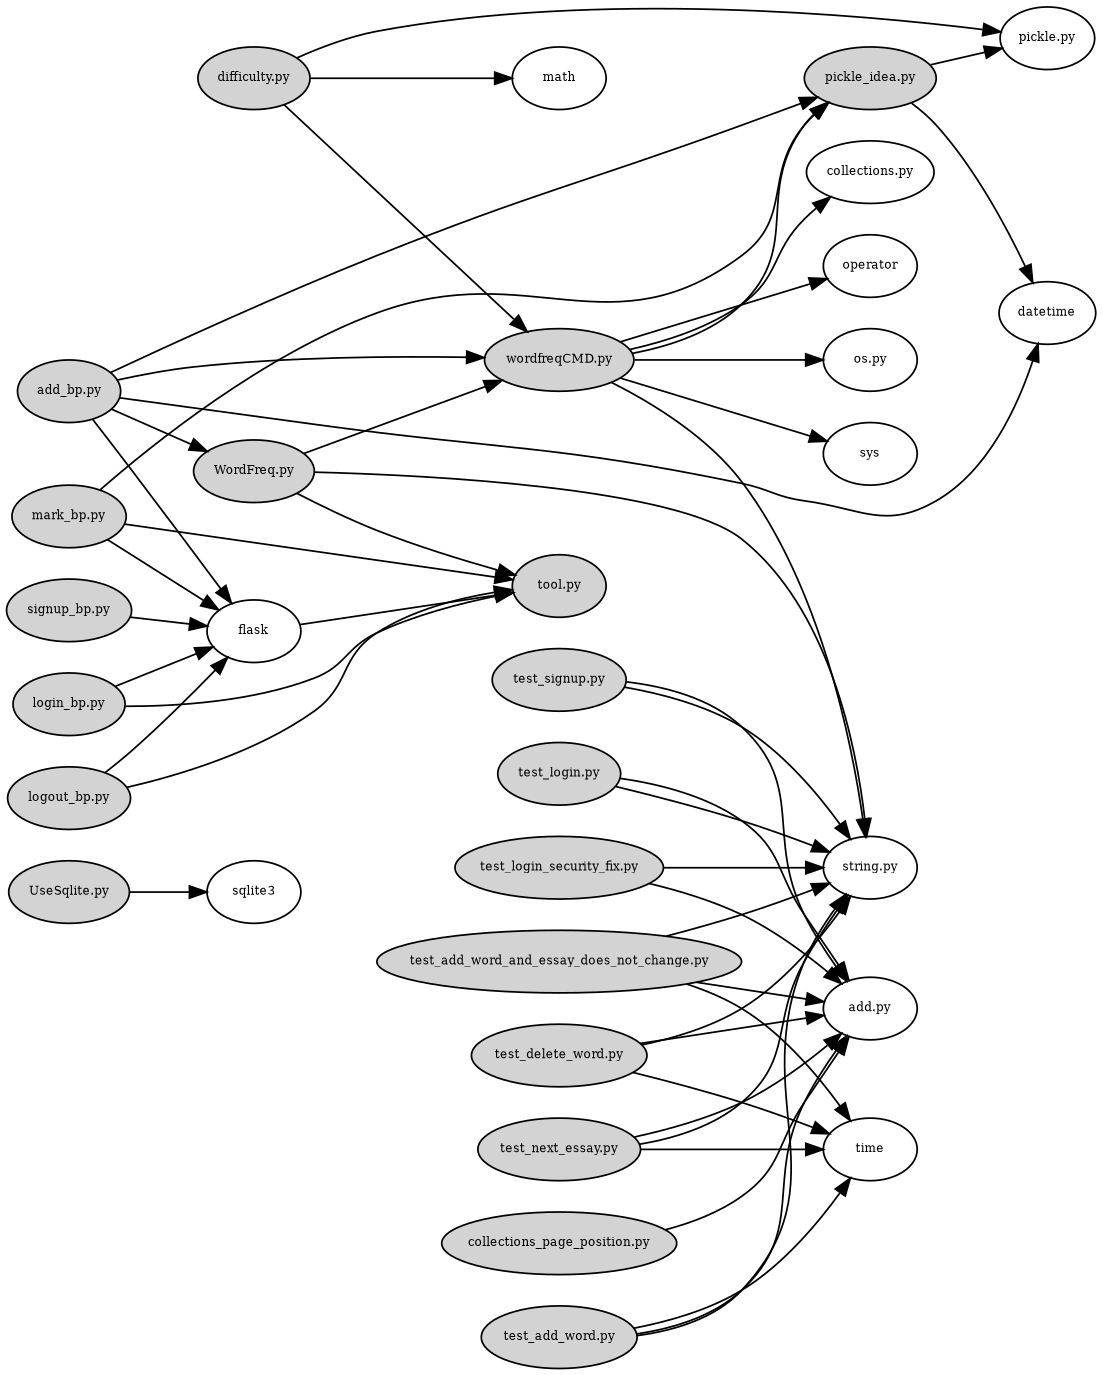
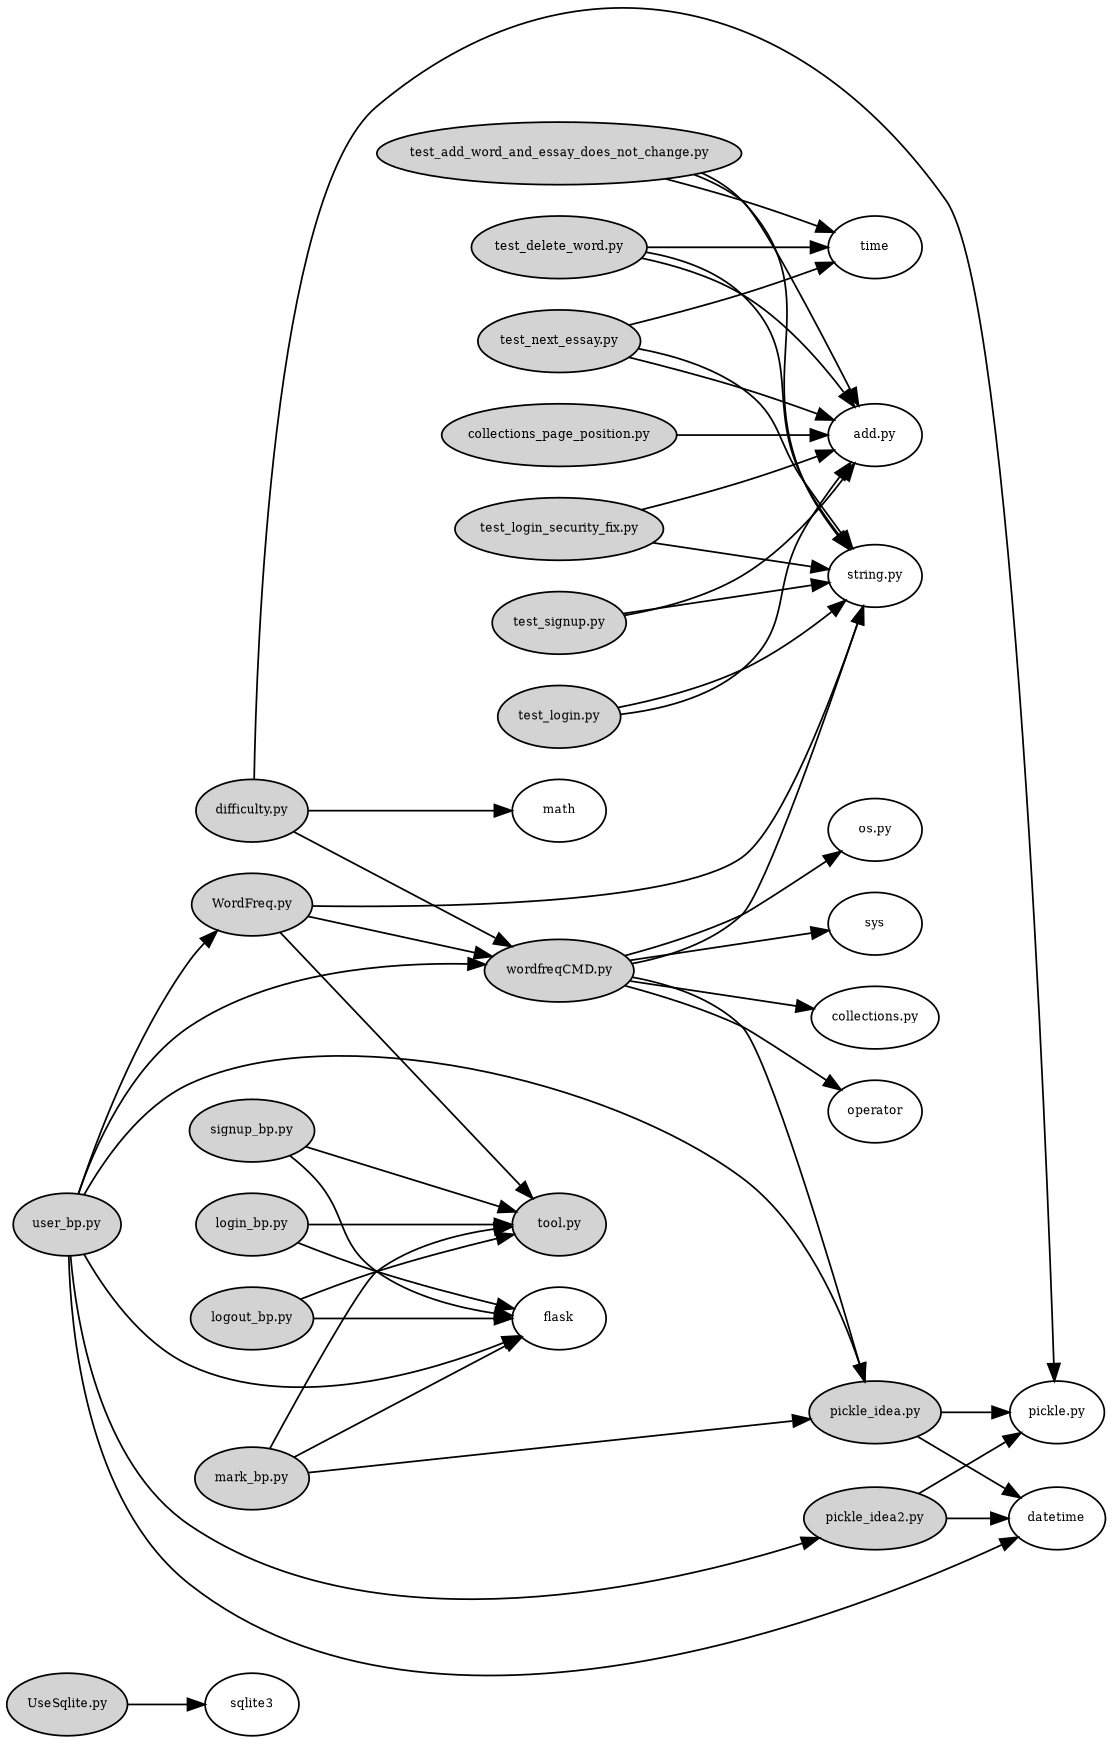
(69, 391) -> (67, 1225)
(393, 611) -> (403, 1177)
(559, 1337) -> none
none -> (875, 1518)
